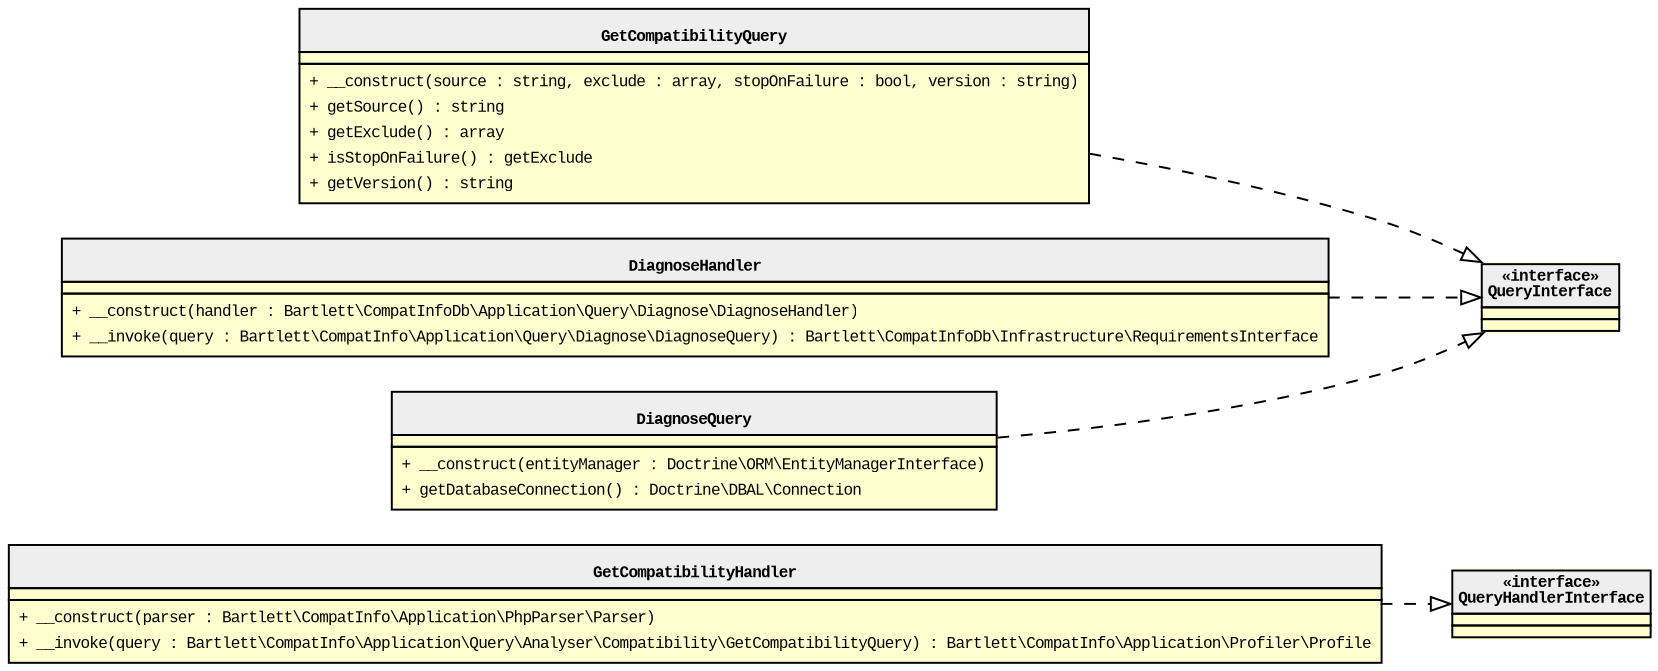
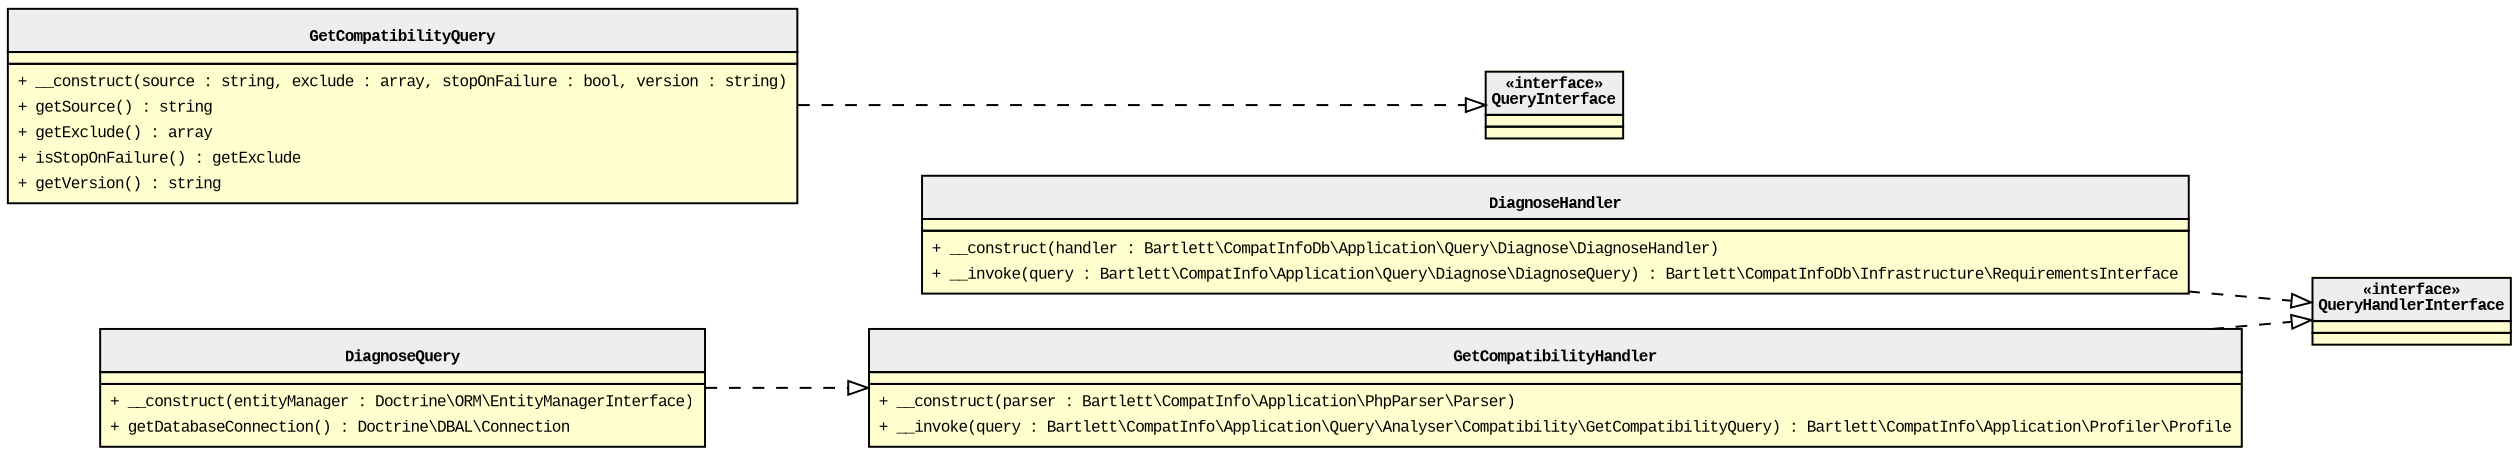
(1394, 298) -> (2240, 296)
(1235, 407) -> (777, 388)
